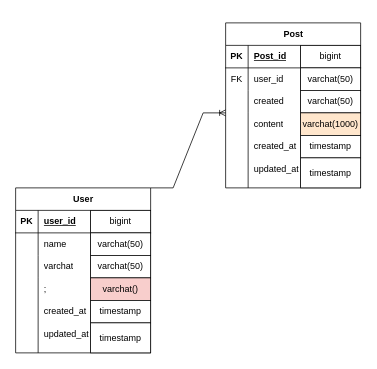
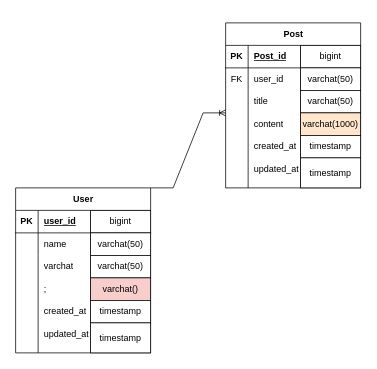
(272, 102) -> (264, 102)
